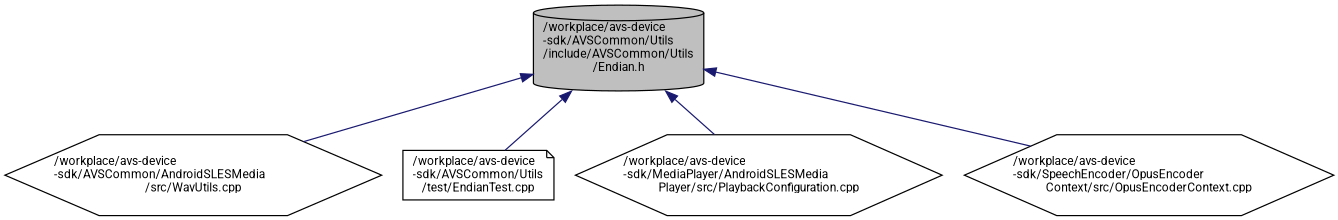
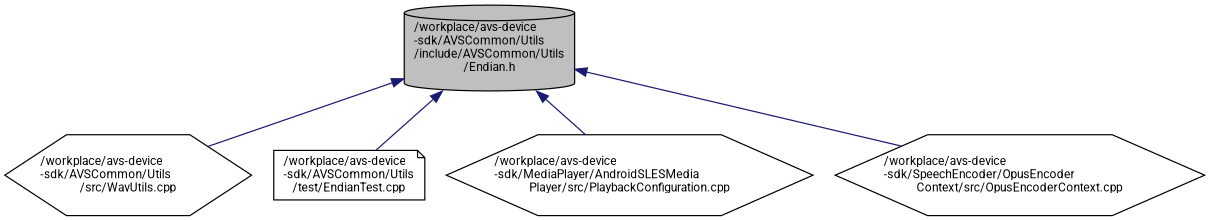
(193, 175) -> (128, 175)
